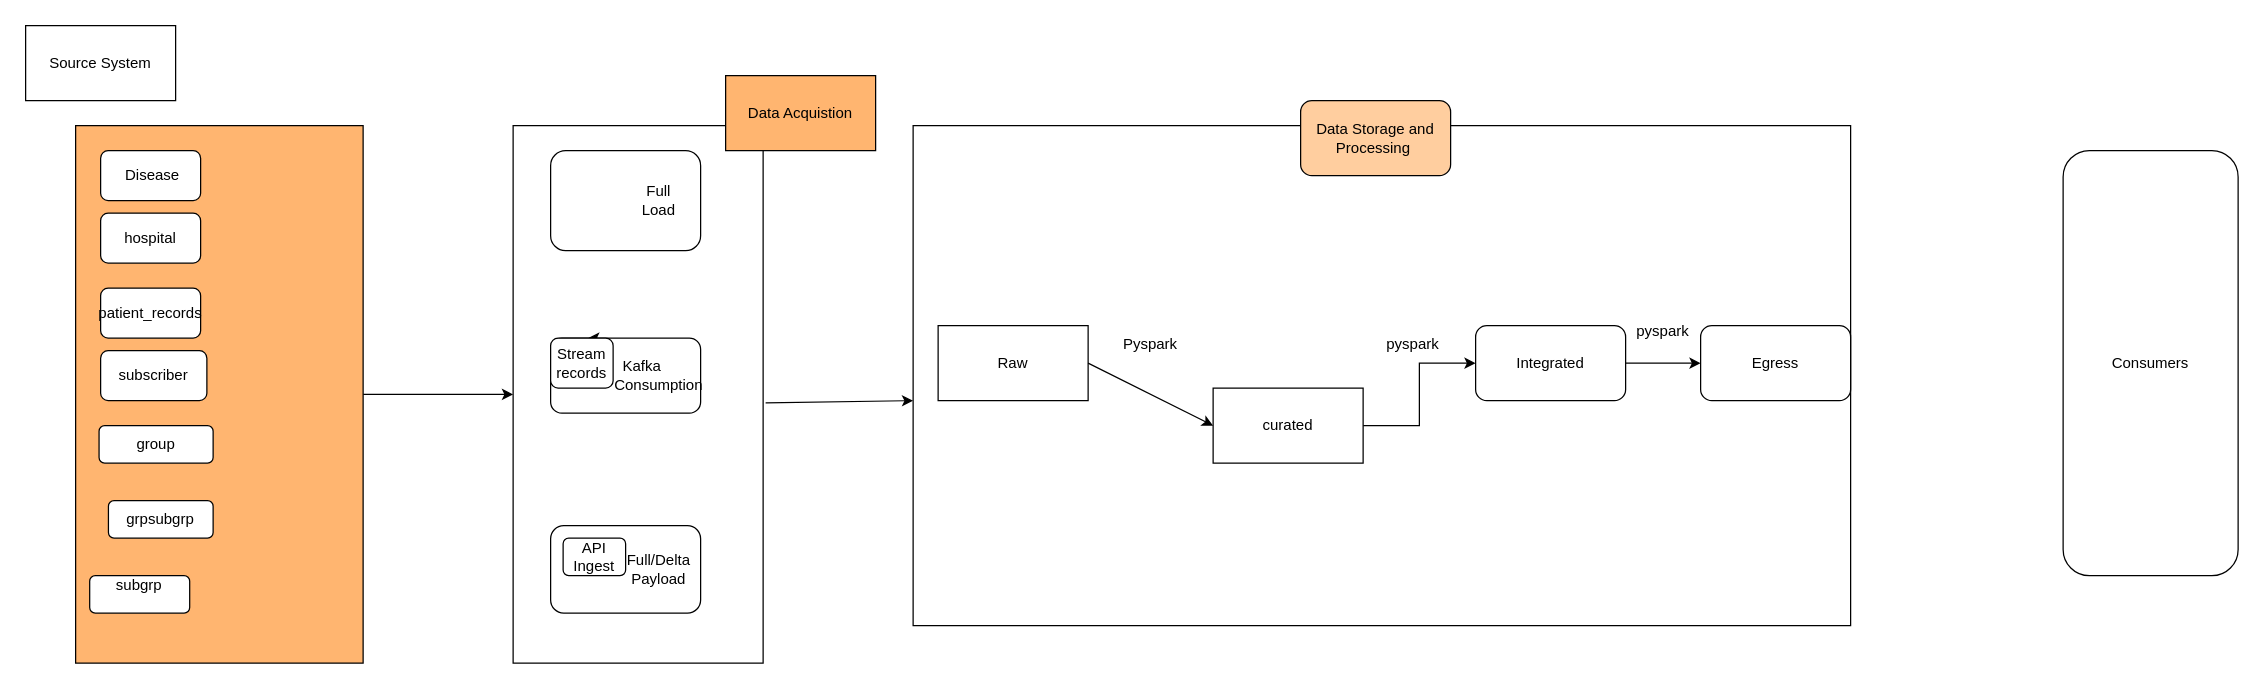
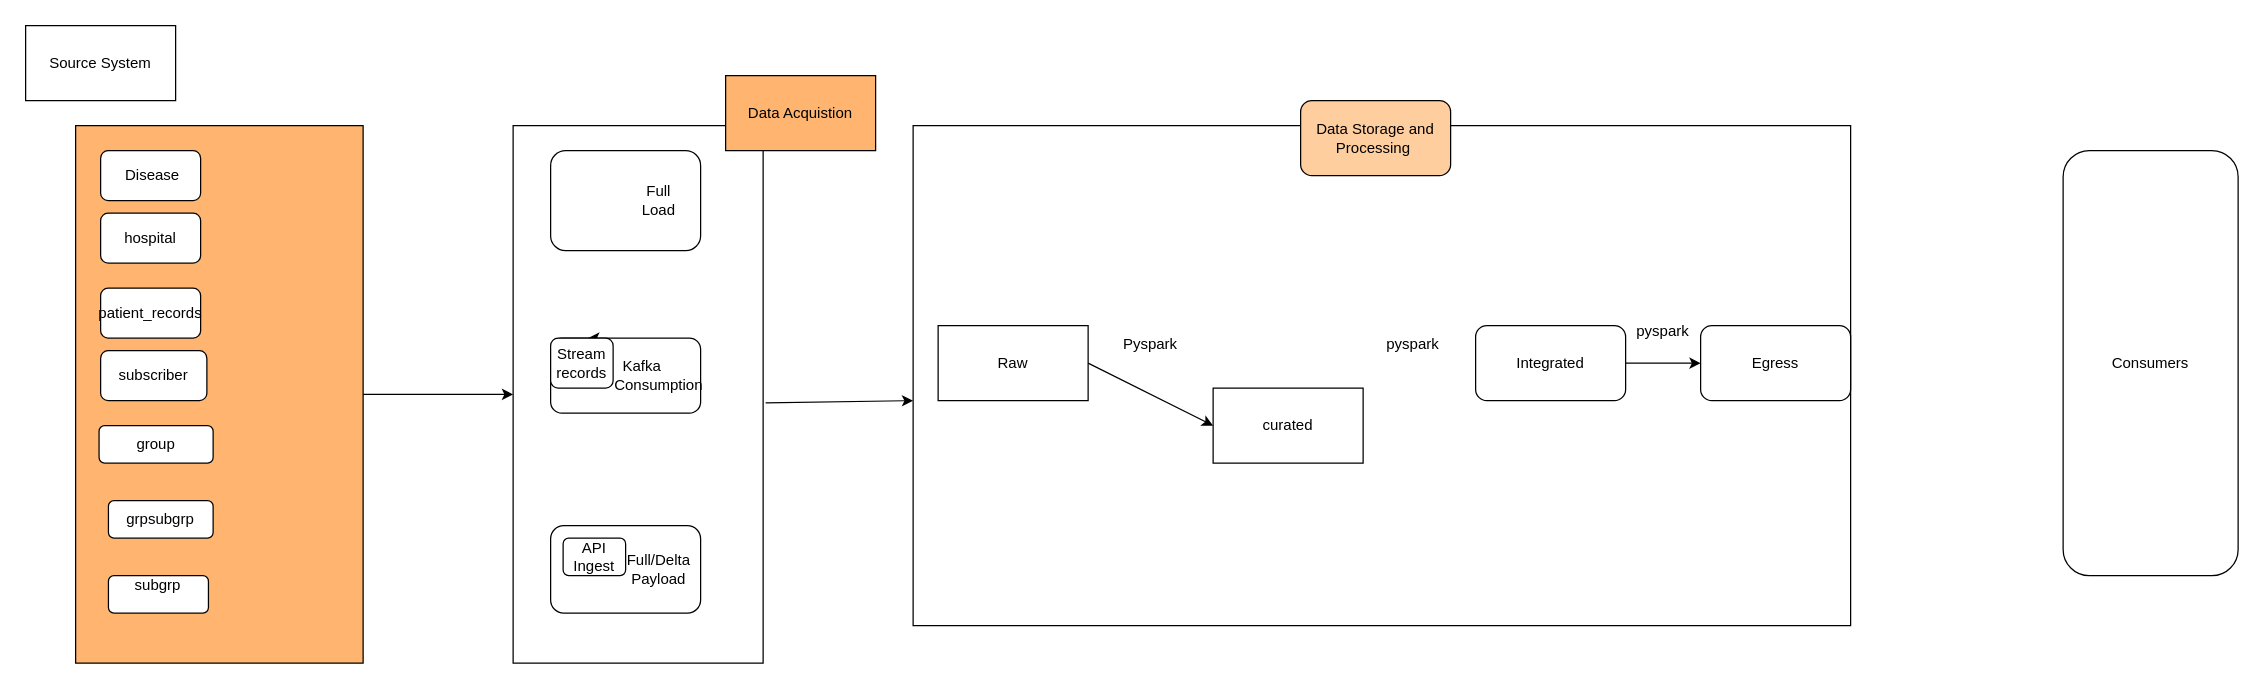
(1419, 398) -> none
(140, 594) -> (158, 594)
